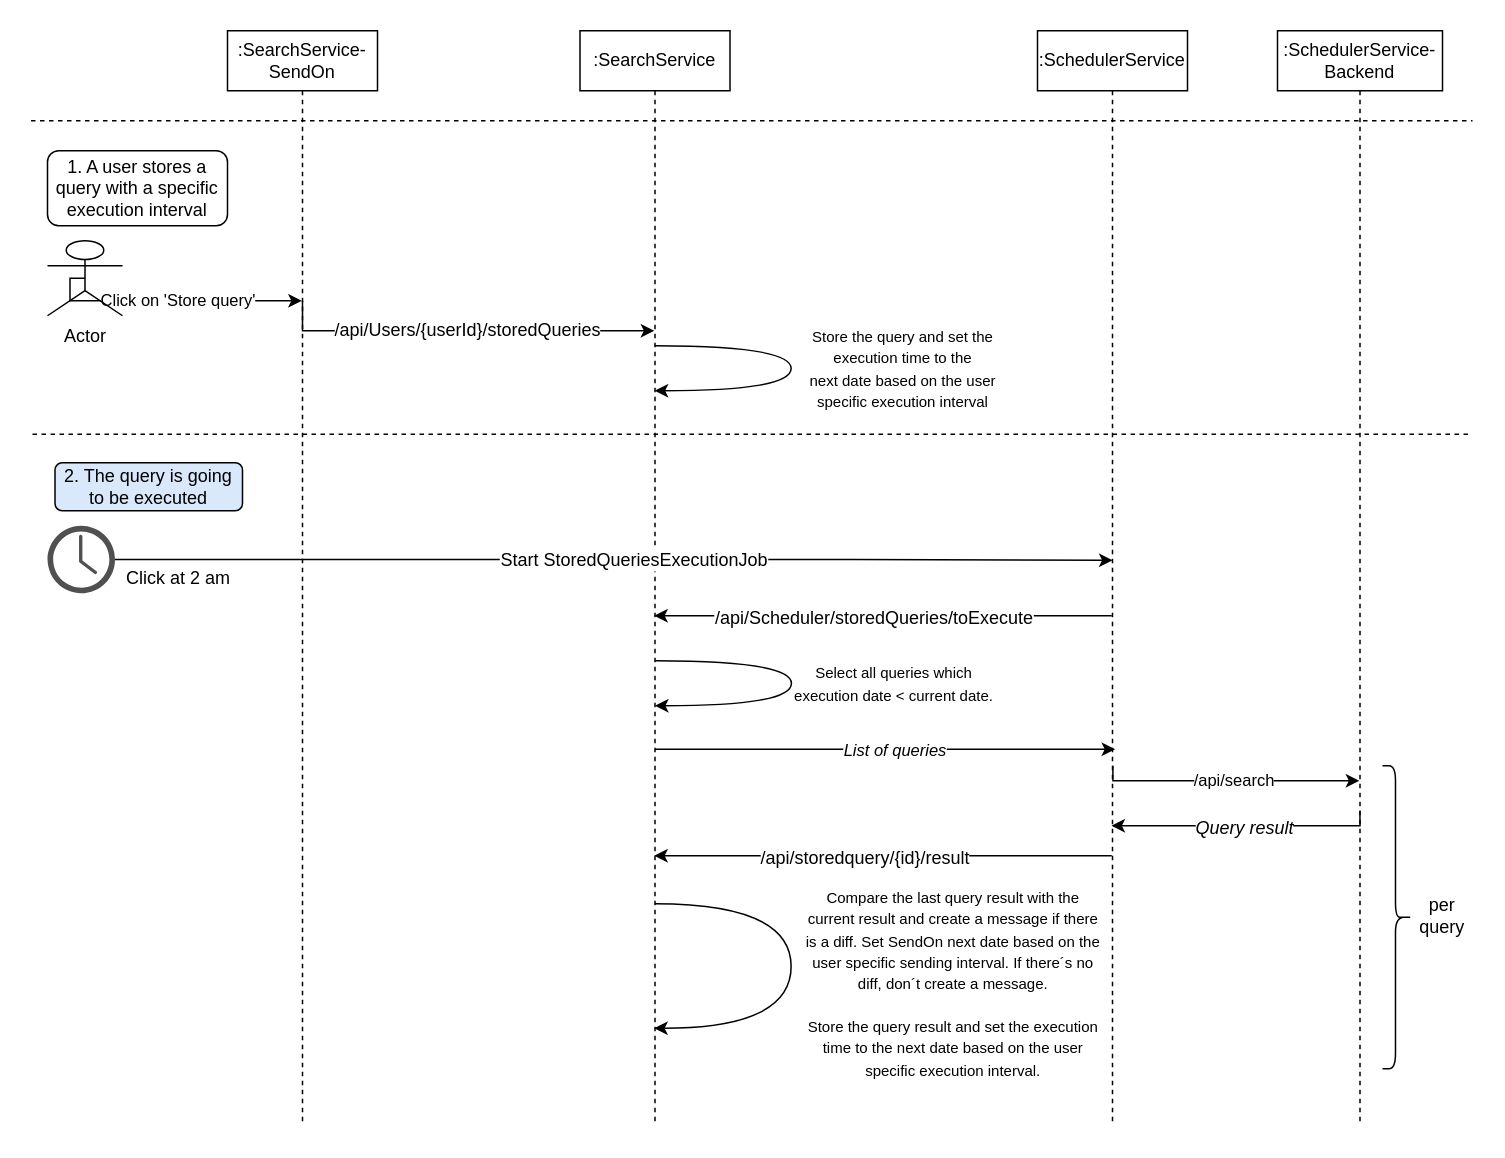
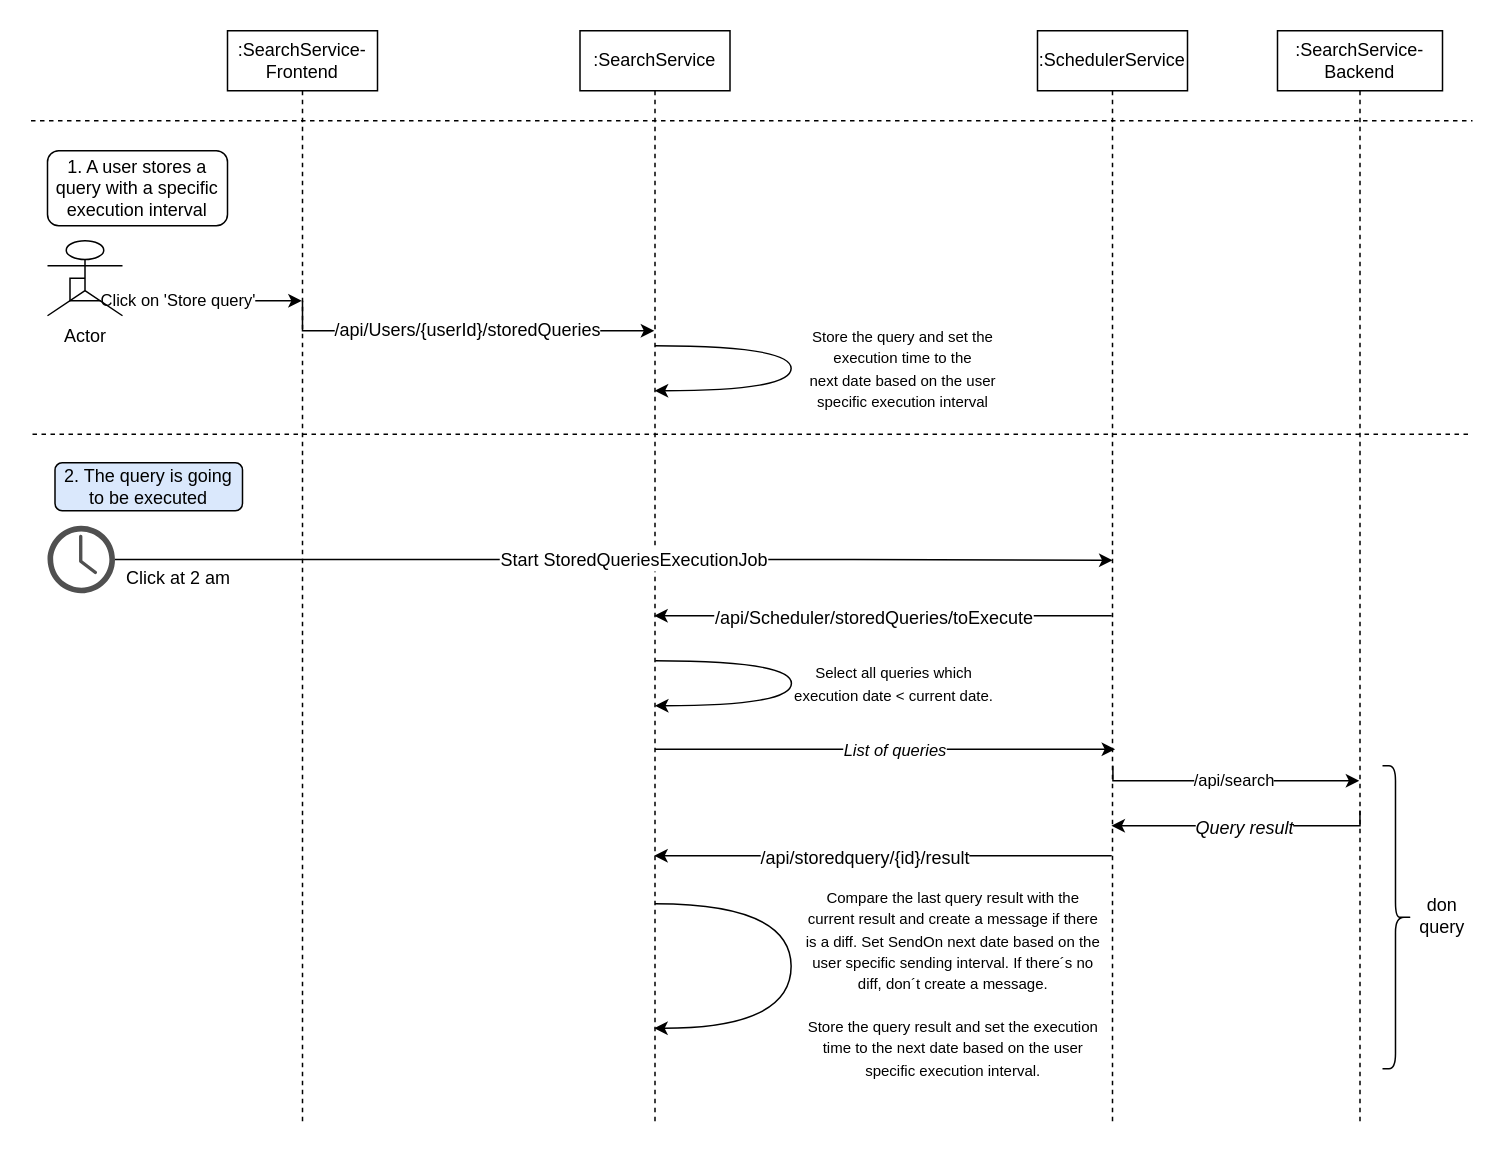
(302, 61) -> (302, 61)
(1360, 61) -> (1360, 61)
(1442, 916) -> (1442, 916)
